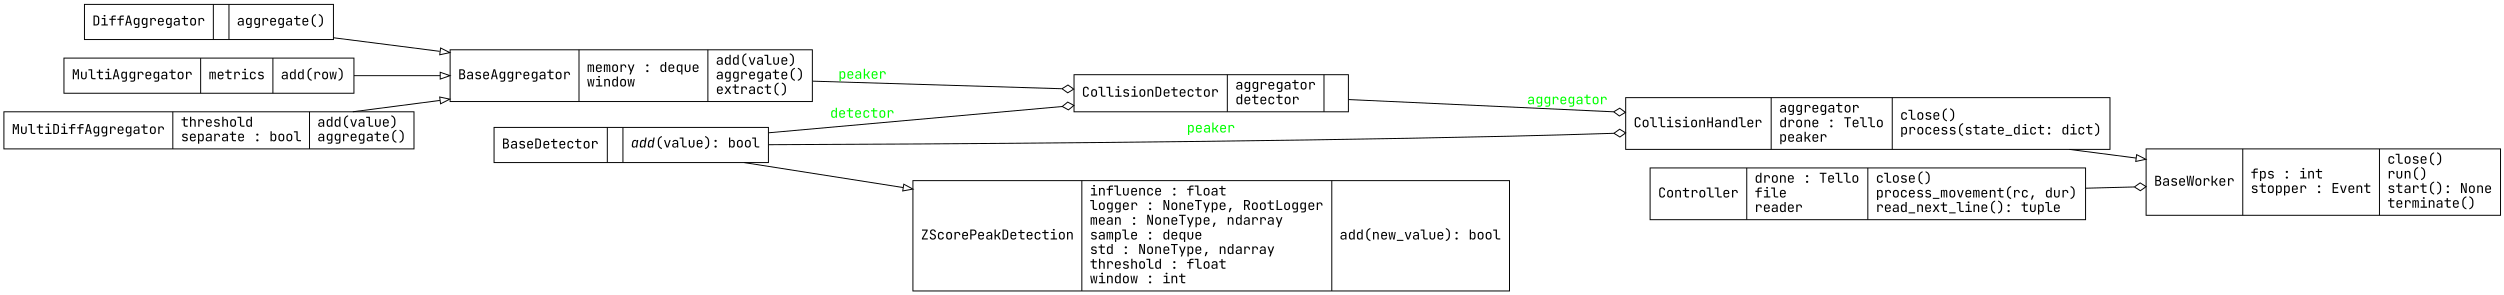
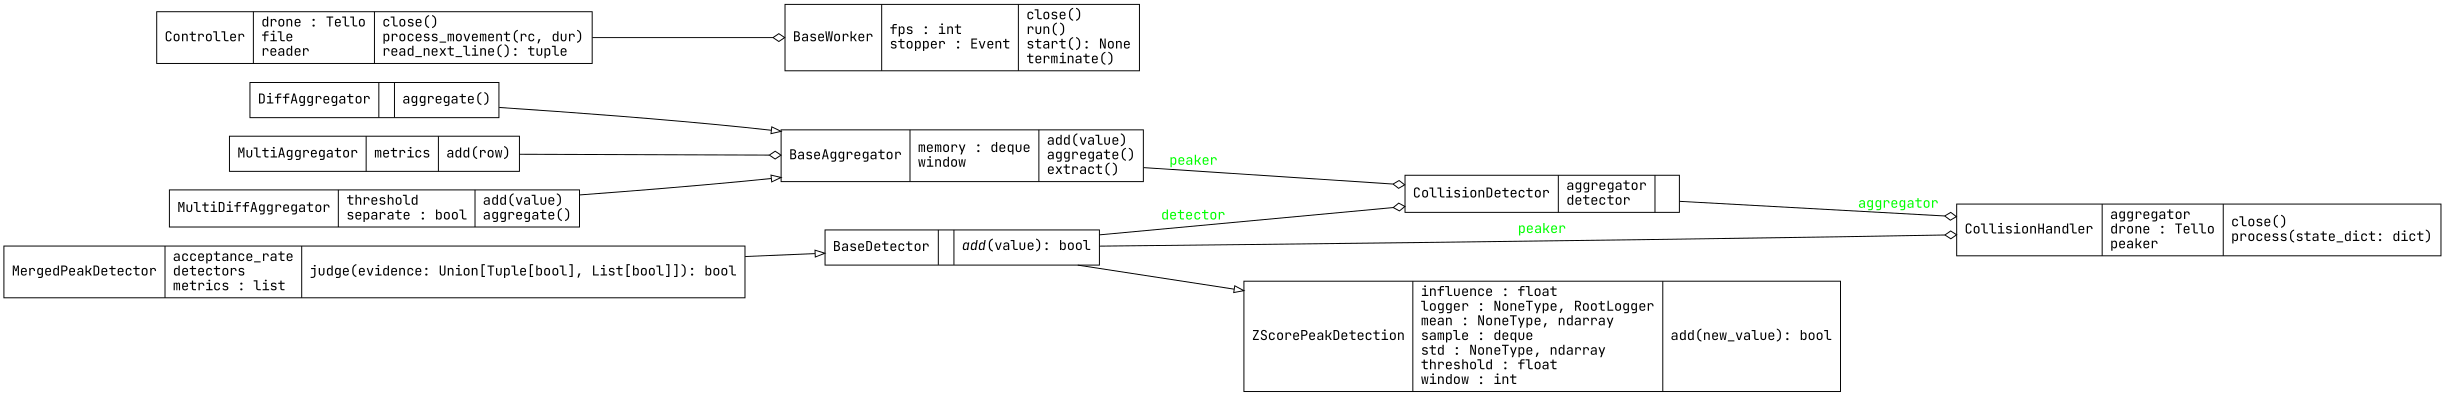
(397, 76) -> (644, 155)
(2103, 154) -> none
none -> (374, 272)
